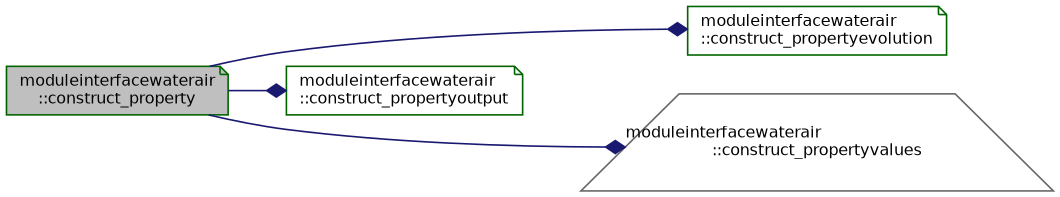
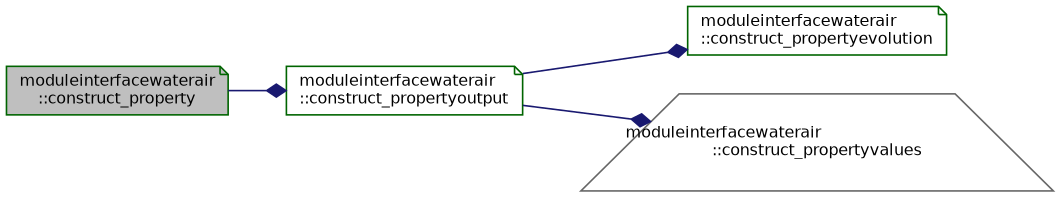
(437, 37) -> (595, 63)
(406, 141) -> (577, 112)
